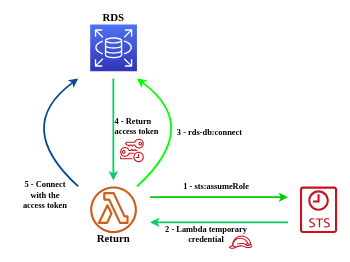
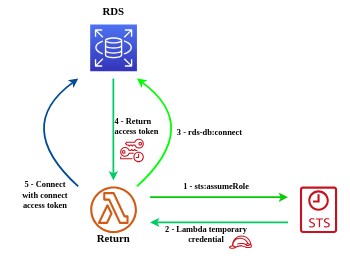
(114, 18) -> (114, 12)
(45, 195) -> (45, 195)
